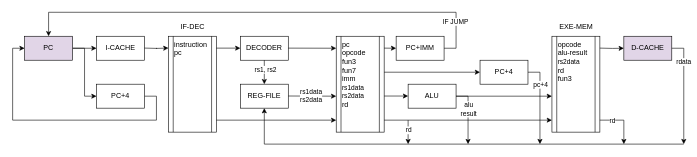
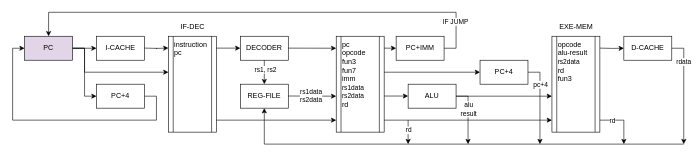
(648, 48) -> (648, 48)
none -> (162, 72)
